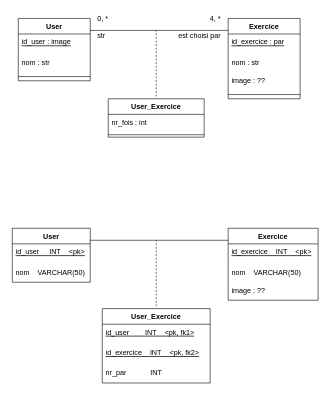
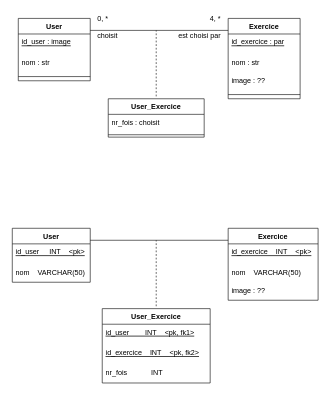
(104, 27) -> (110, 27)
(133, 122) -> (140, 122)
(148, 373) -> (149, 373)
